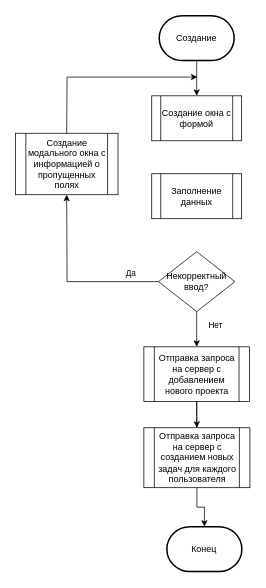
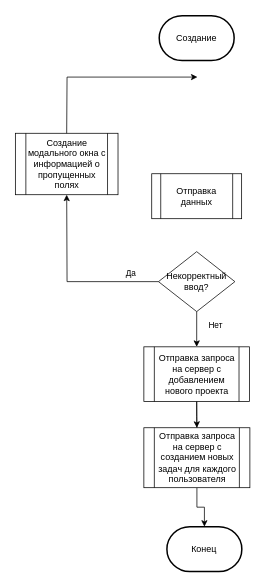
(197, 76) -> none
(197, 118) -> none
(197, 196) -> (197, 196)
